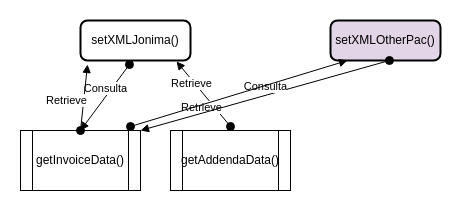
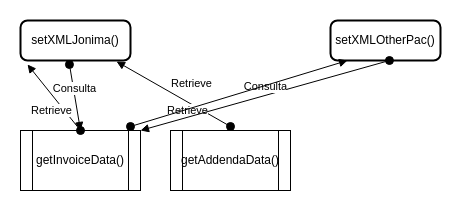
(136, 41) -> (76, 41)
(386, 41) -> (386, 41)
